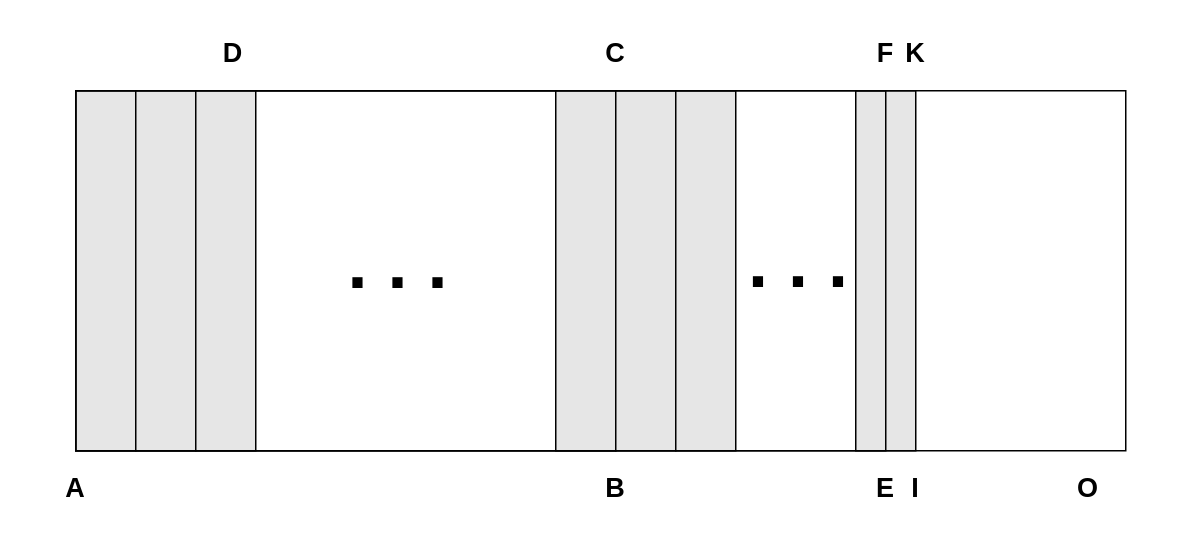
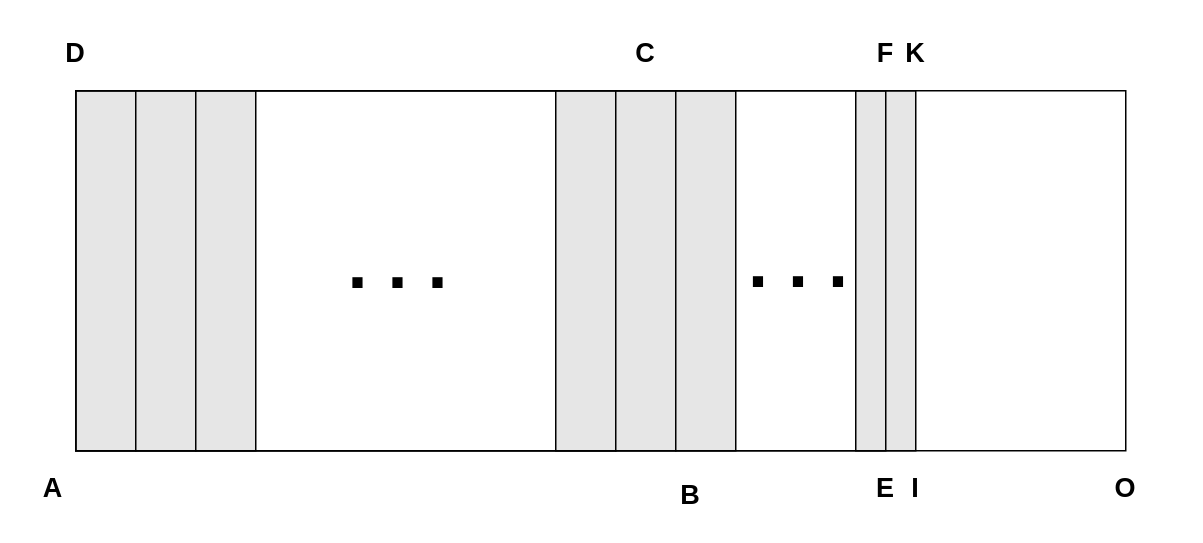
(233, 53) -> (76, 53)
(616, 53) -> (646, 53)
(76, 488) -> (53, 488)
(616, 488) -> (691, 496)
(1088, 488) -> (1126, 488)
